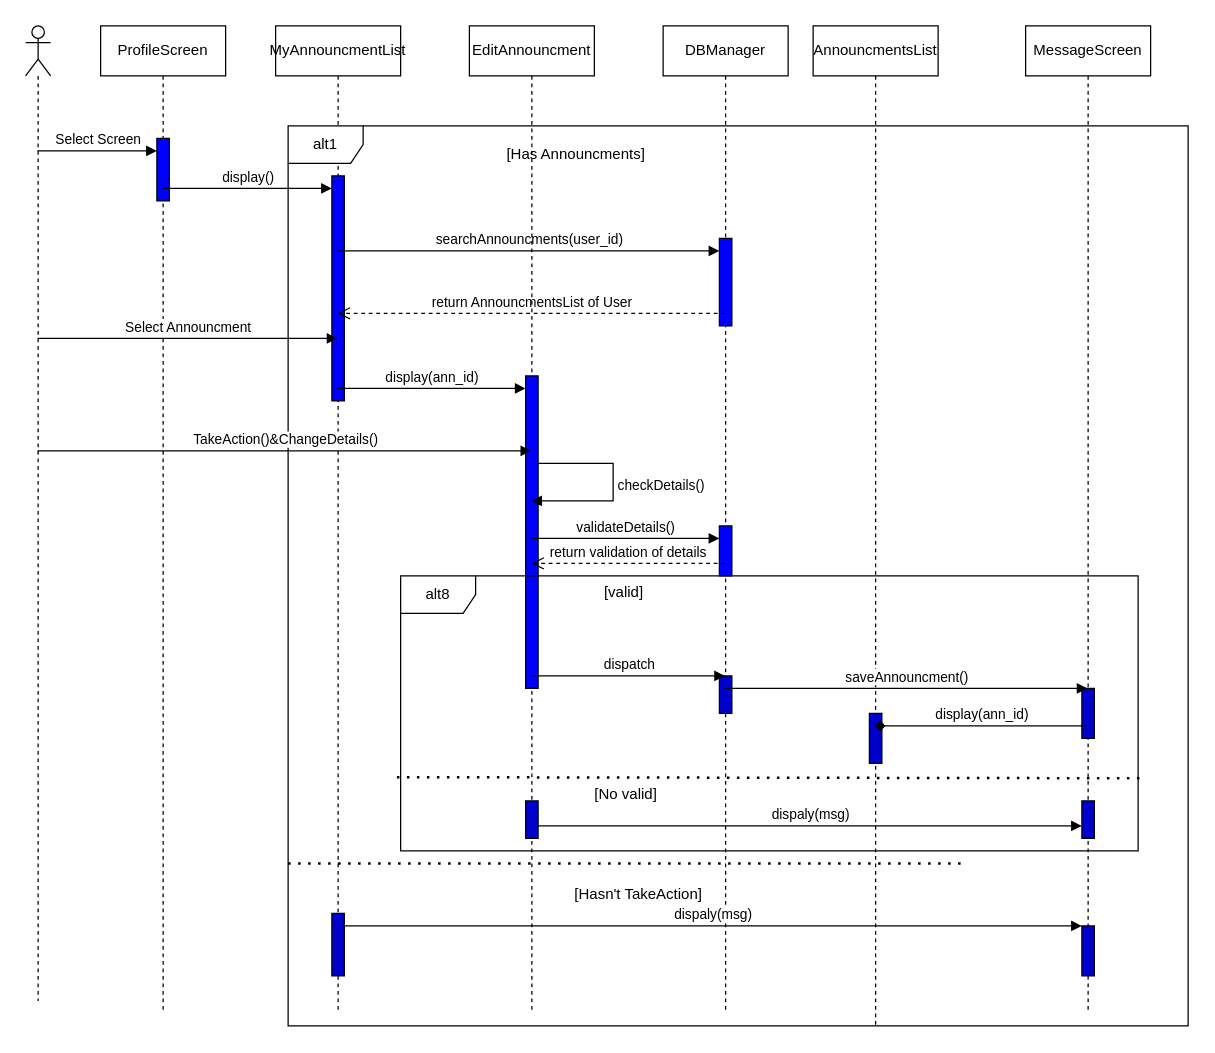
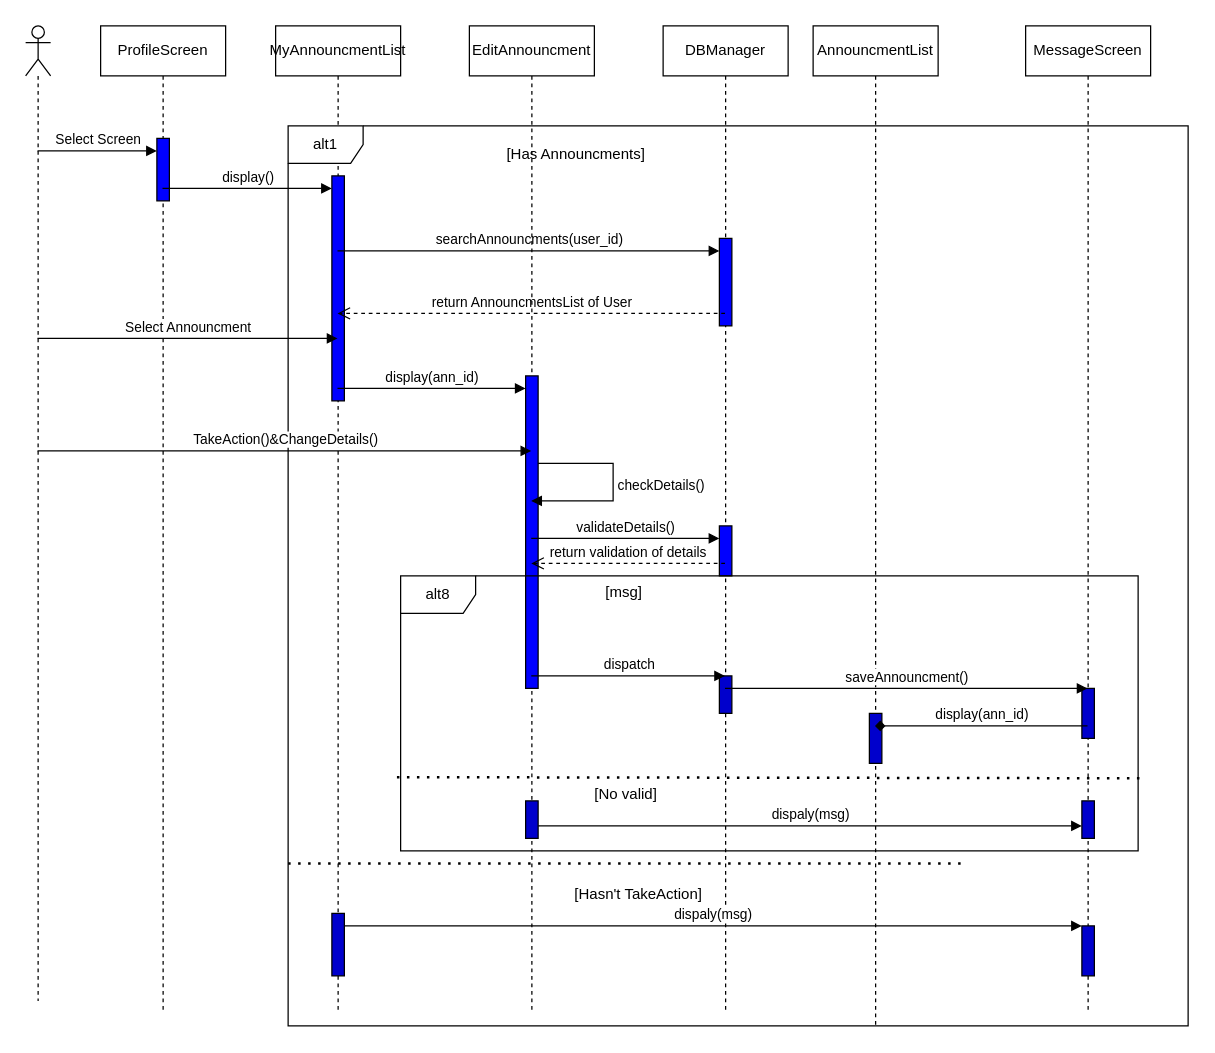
(876, 51) -> (876, 51)
(626, 592) -> (626, 592)
